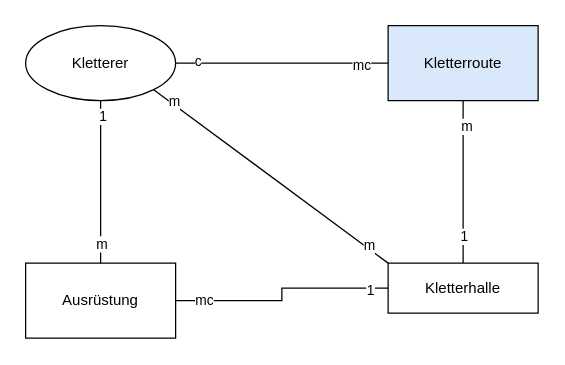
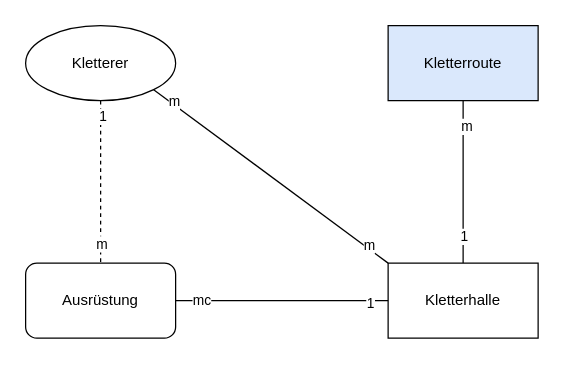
(282, 63) -> none
(101, 181) -> (101, 181)
(463, 288) -> (463, 301)
(101, 301) -> (101, 301)
